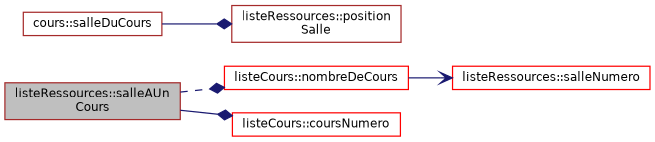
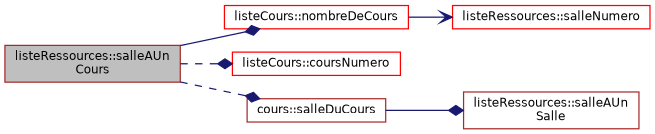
(316, 24) -> (551, 110)
none -> (213, 89)
(195, 91) -> (213, 39)
(199, 112) -> (199, 64)
